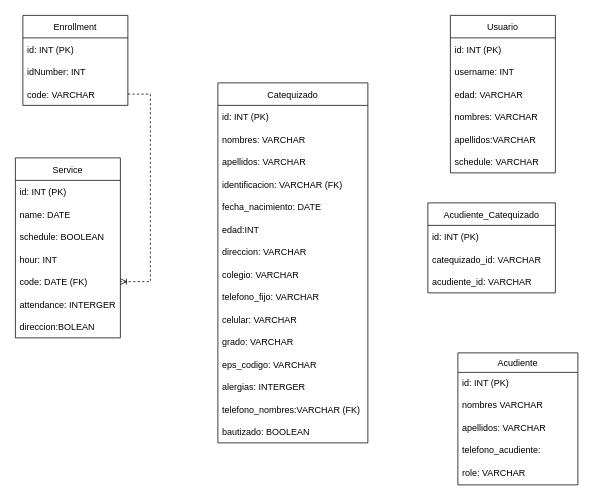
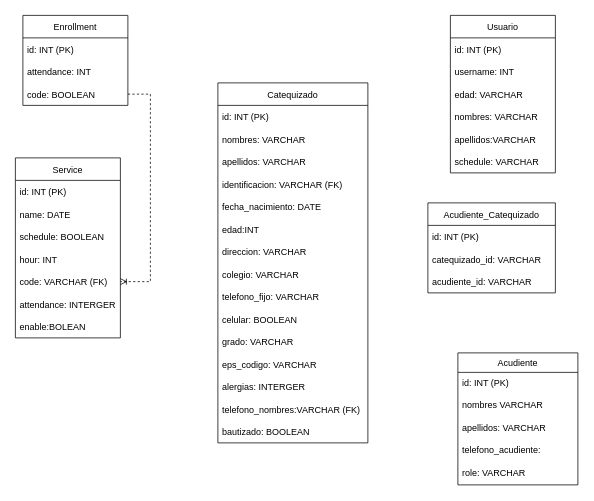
(56, 72) -> (62, 72)
(57, 95) -> (57, 95)
(54, 282) -> (61, 282)
(258, 320) -> (258, 320)
(56, 327) -> (50, 327)
